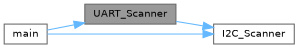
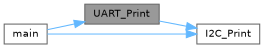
(130, 14) -> (122, 14)
(254, 34) -> (228, 34)
